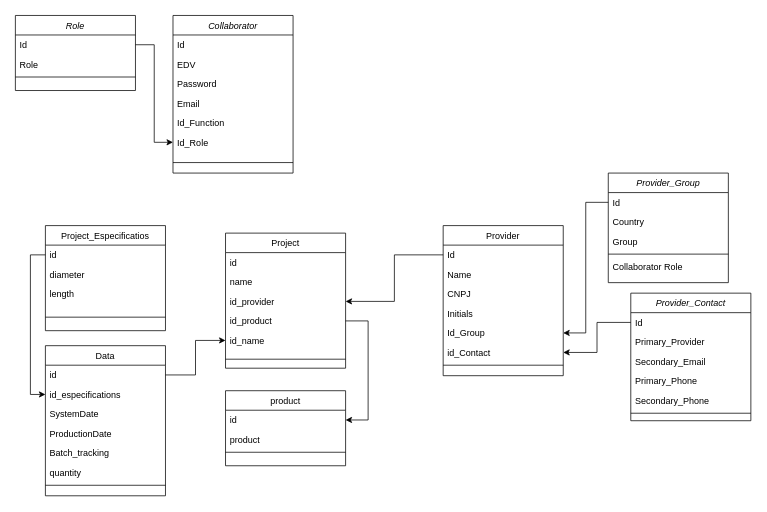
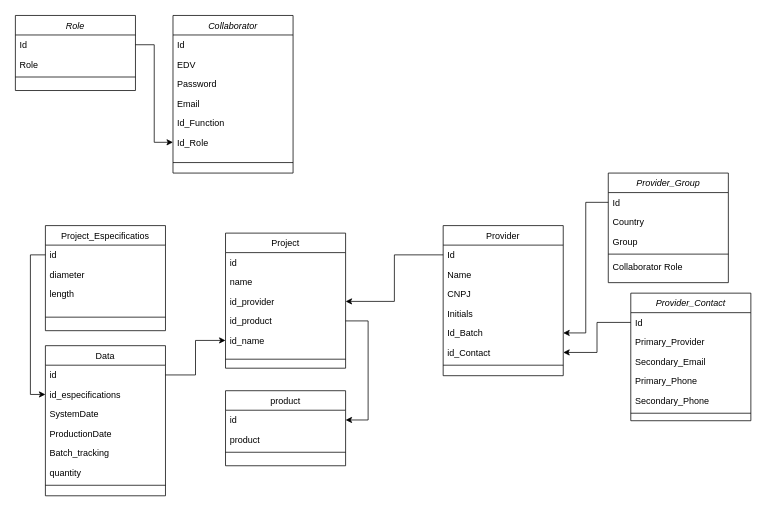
(467, 333) -> (467, 333)
